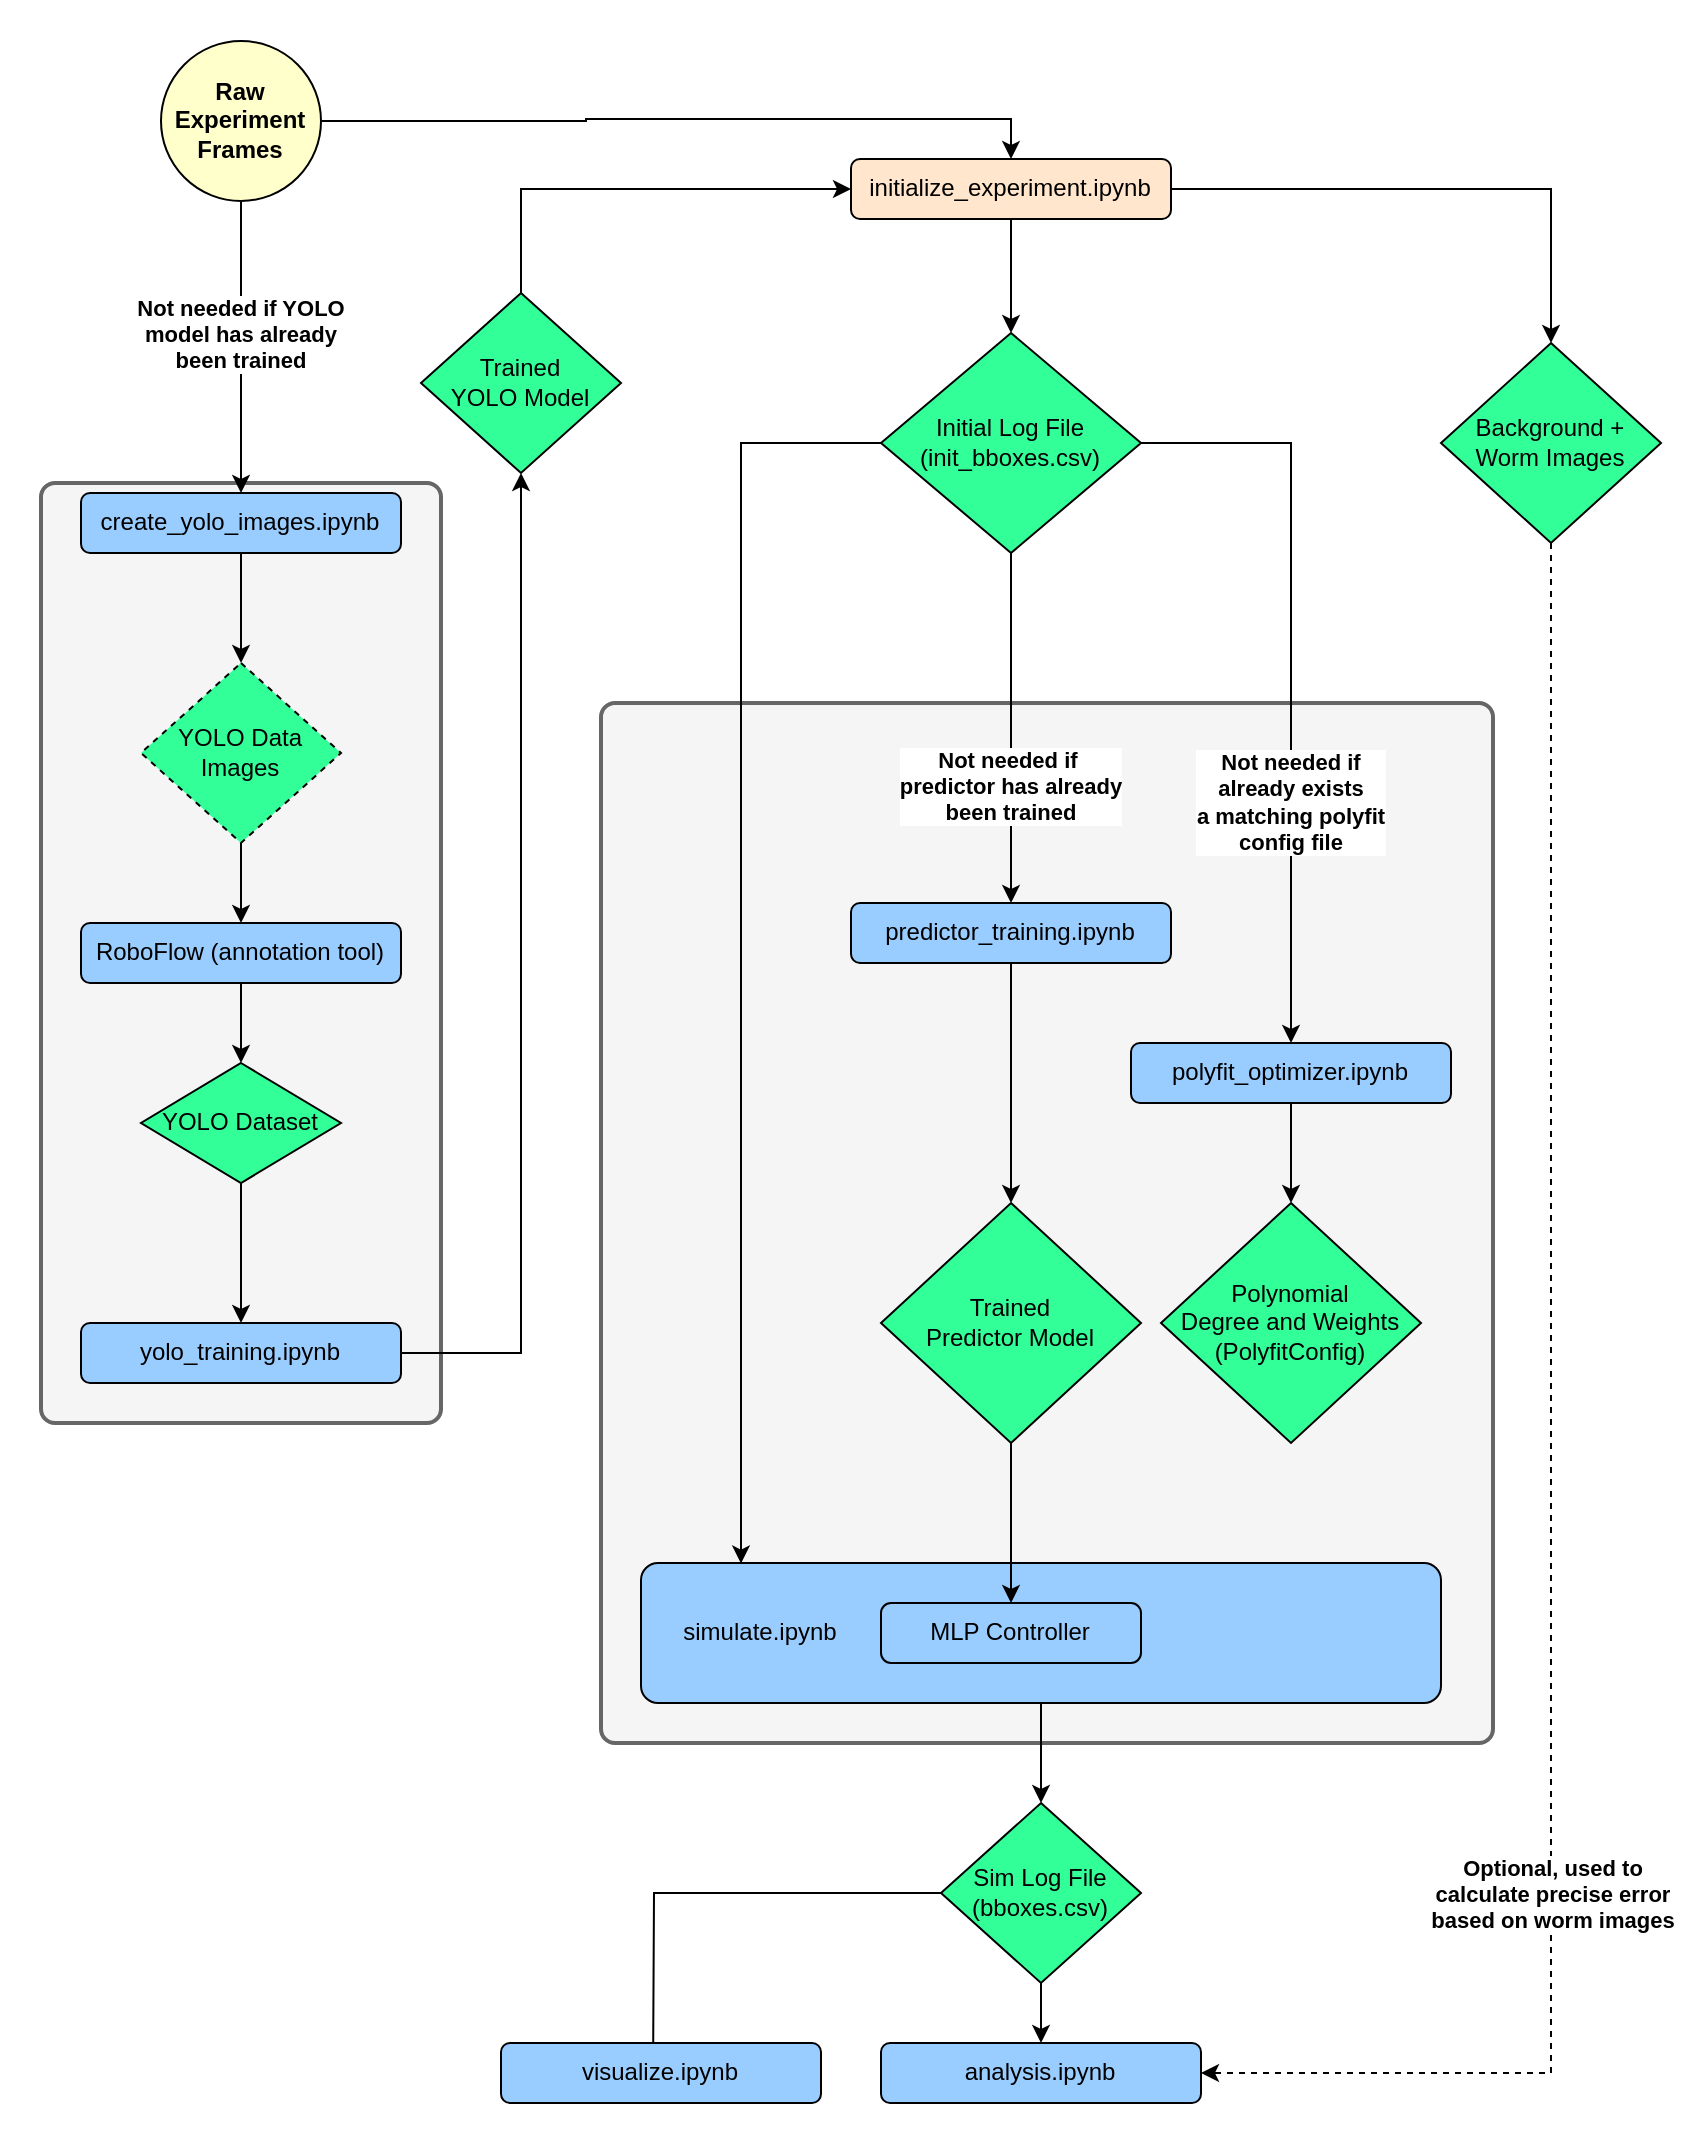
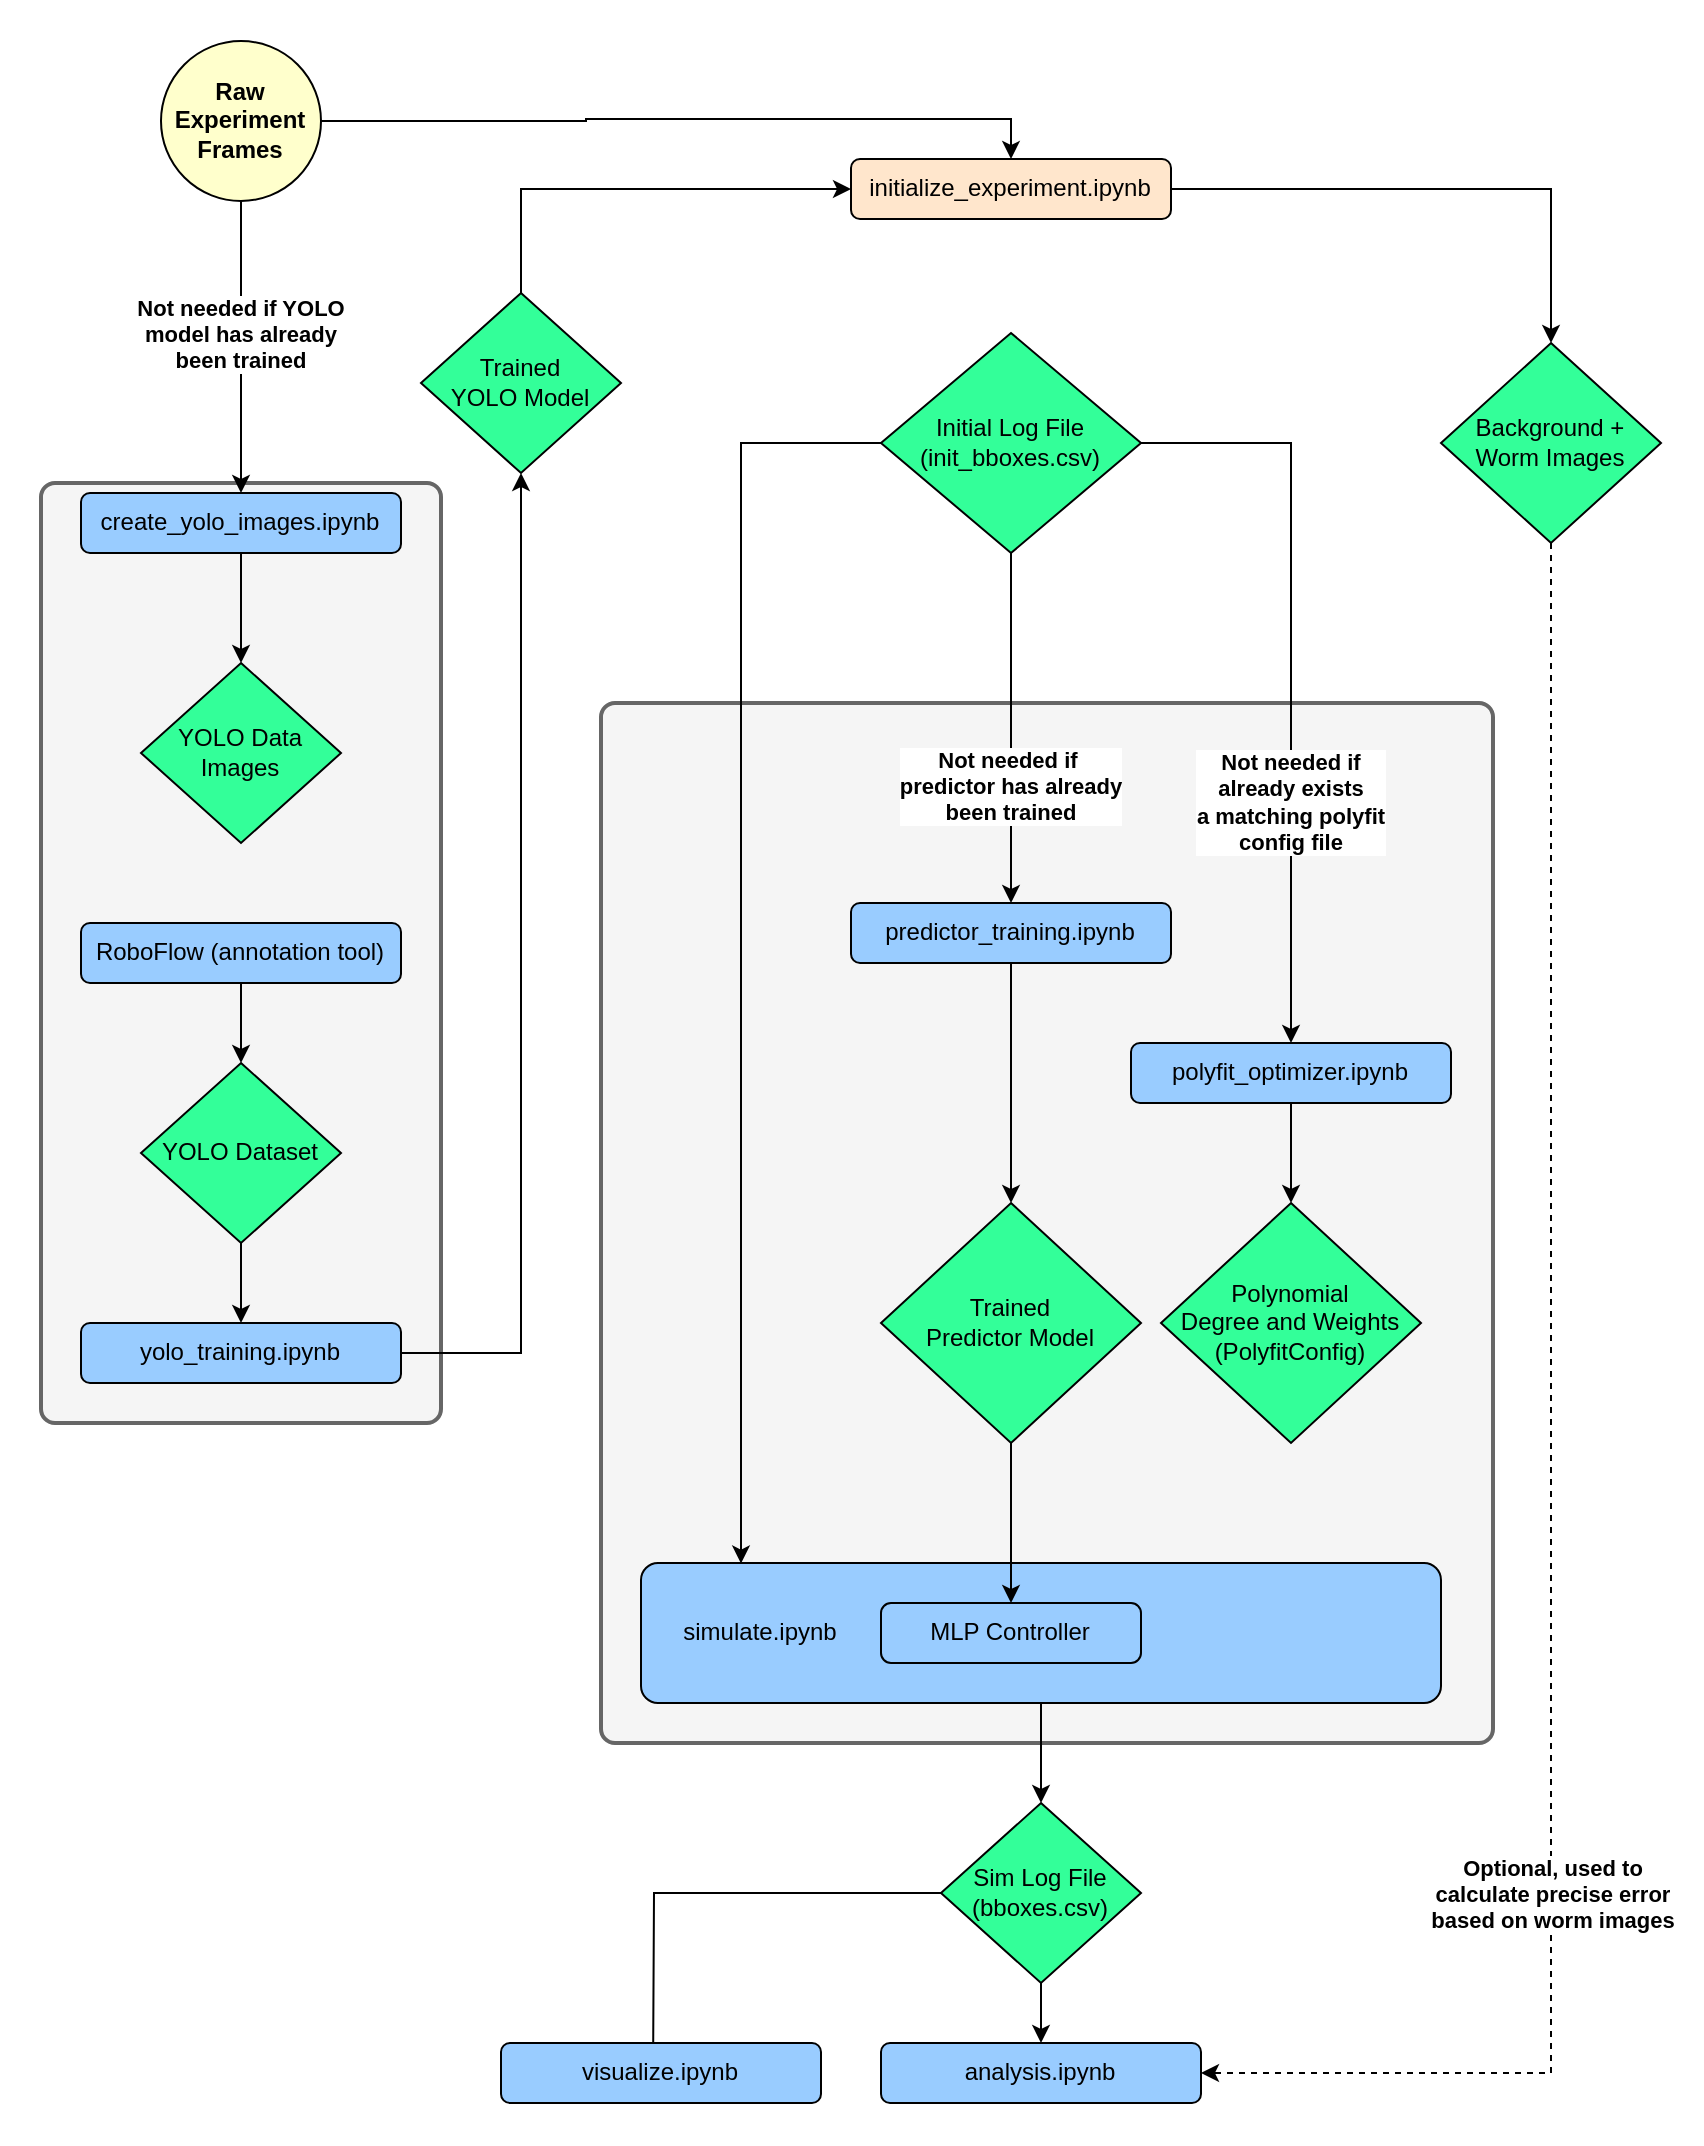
(1011, 269) -> none
(241, 753) -> (241, 753)
(241, 876) -> none
(241, 1123) -> (241, 1153)
